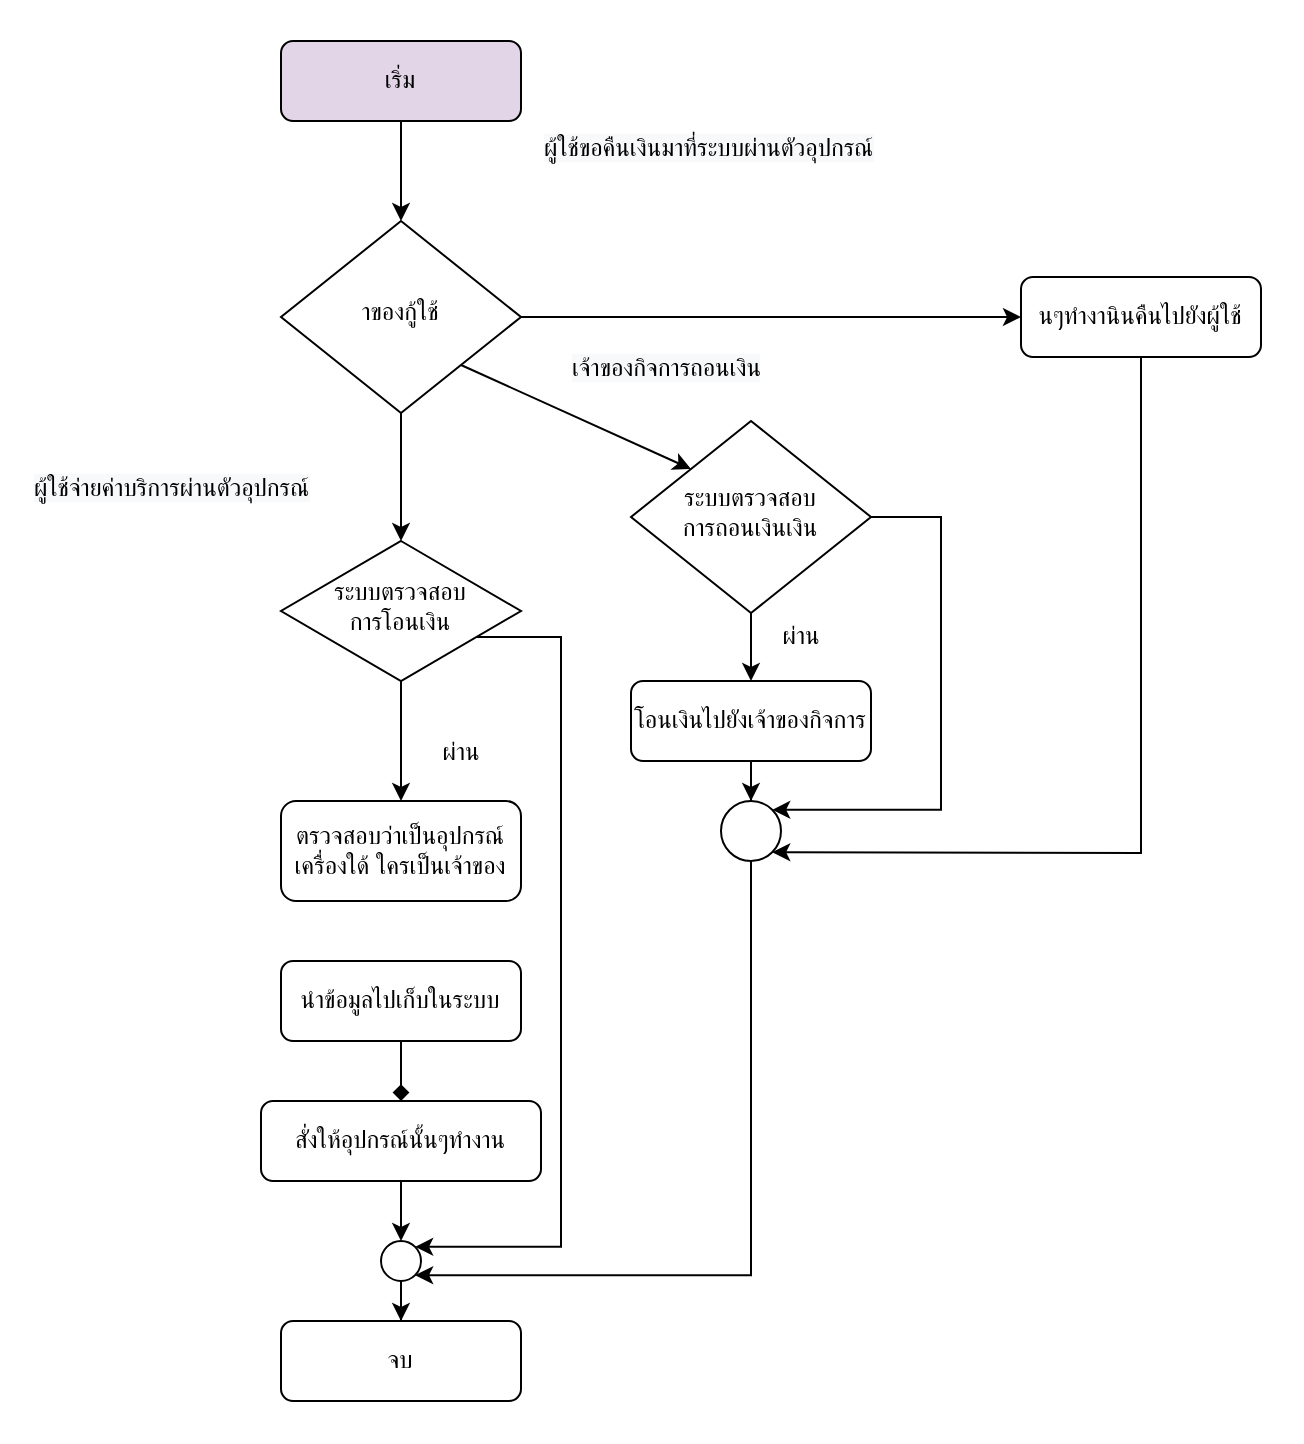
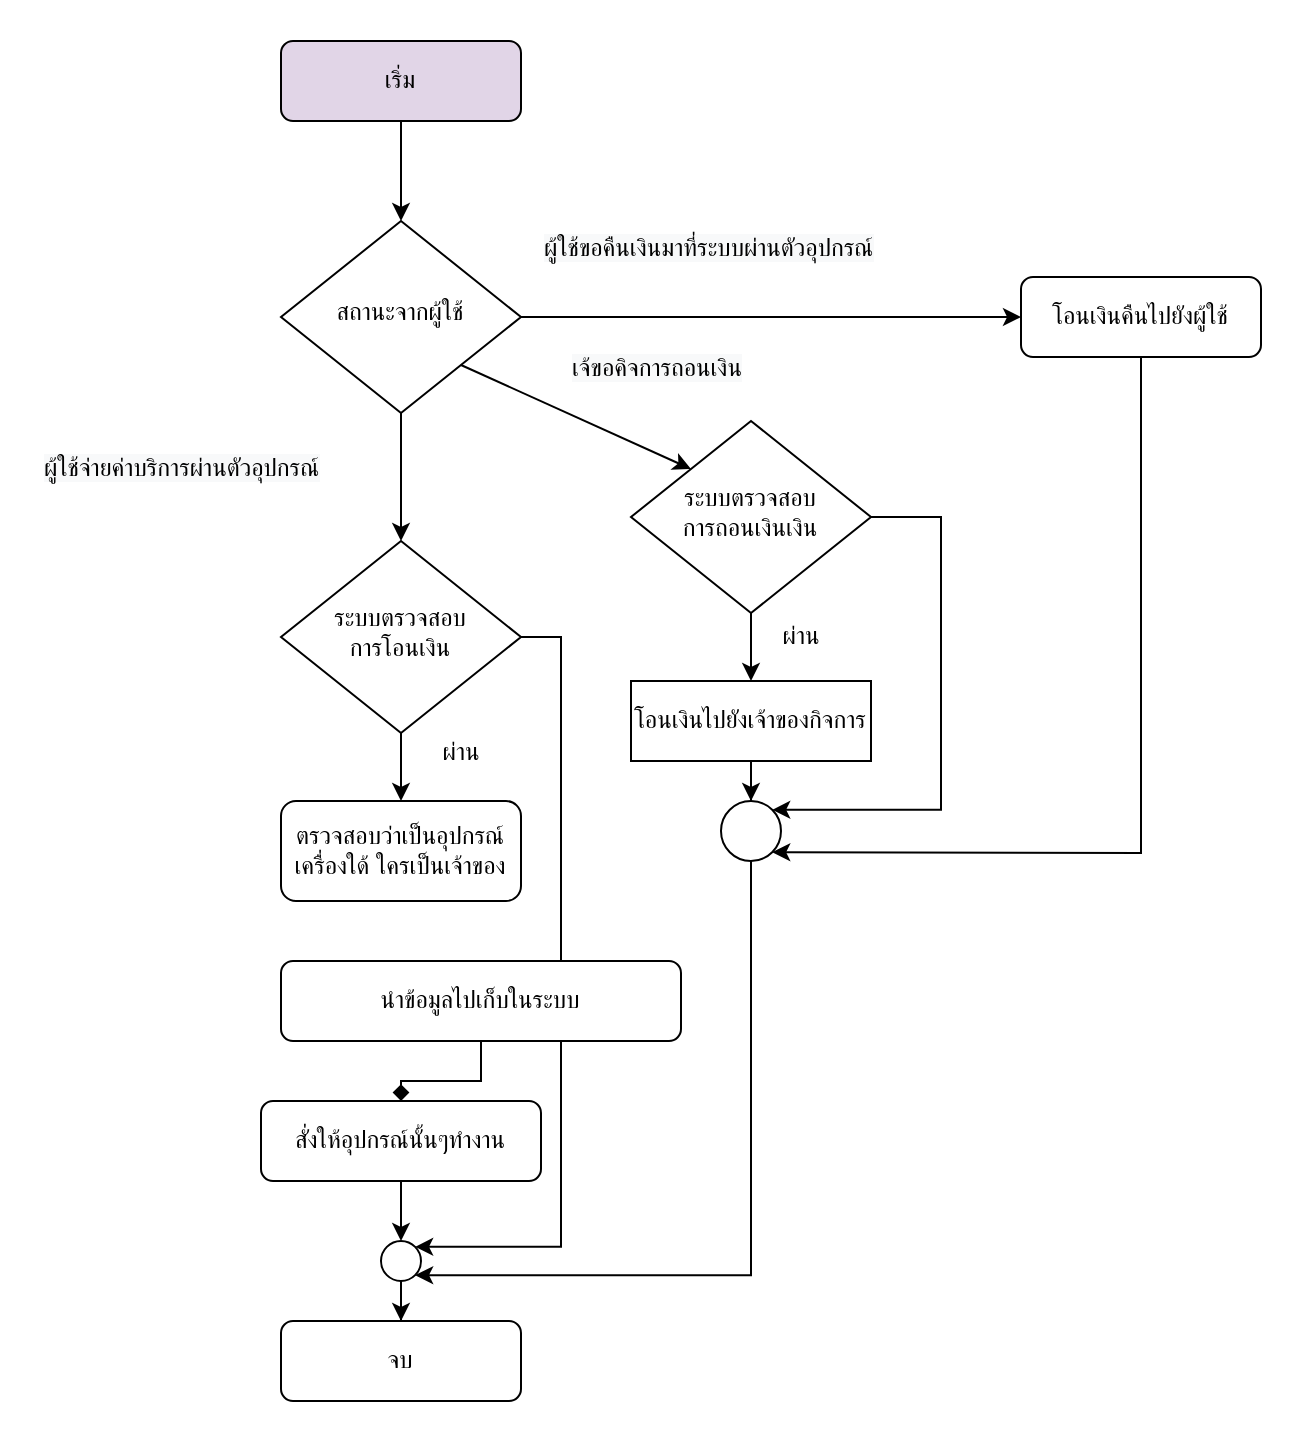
(751, 151) -> (751, 251)
(401, 313) -> (401, 313)
(1141, 317) -> (1141, 317)
(681, 384) -> (681, 384)
(191, 491) -> (201, 471)
(401, 611) -> (401, 637)
(751, 721) -> (751, 721)
(401, 1001) -> (481, 1001)
